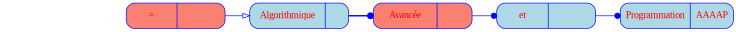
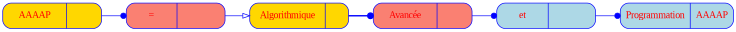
none -> (52, 16)
(299, 16) -> (299, 16)
